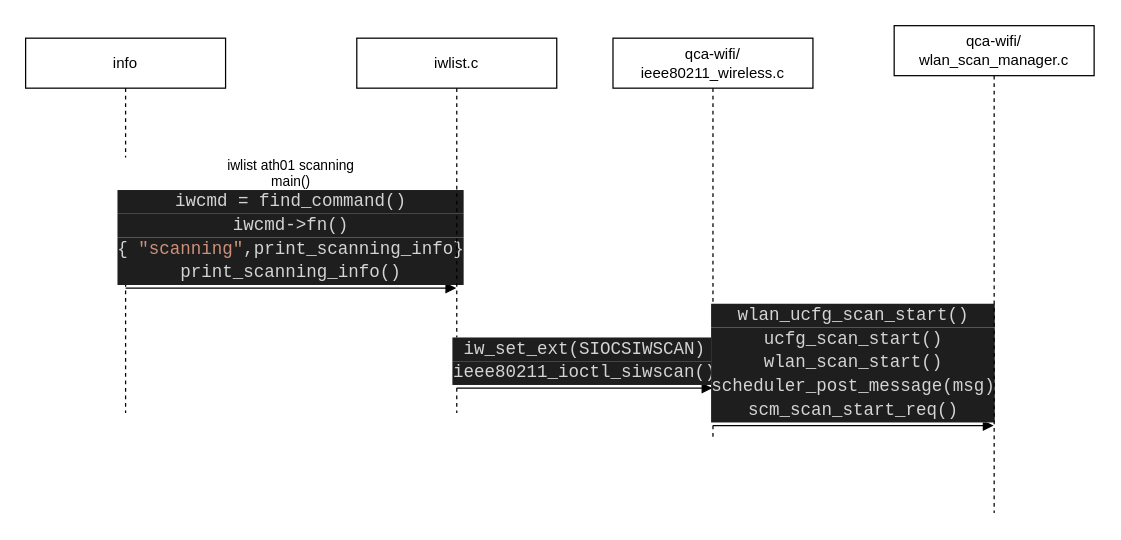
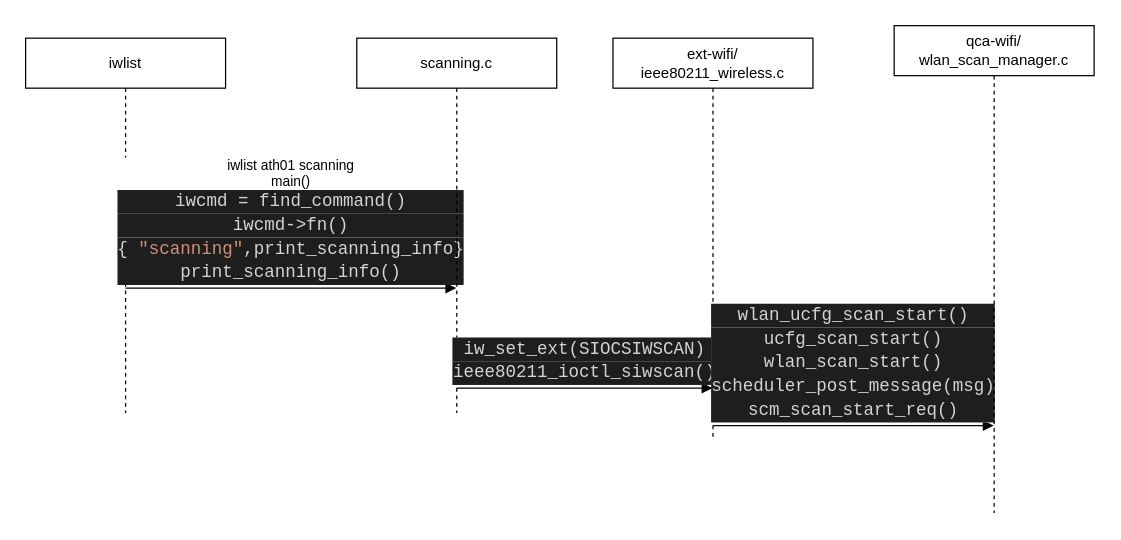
(126, 63) -> (126, 63)
(457, 63) -> (457, 63)
(713, 63) -> (713, 63)
